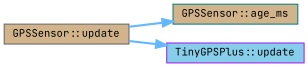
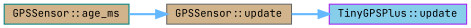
(146, 25) -> (143, 14)
